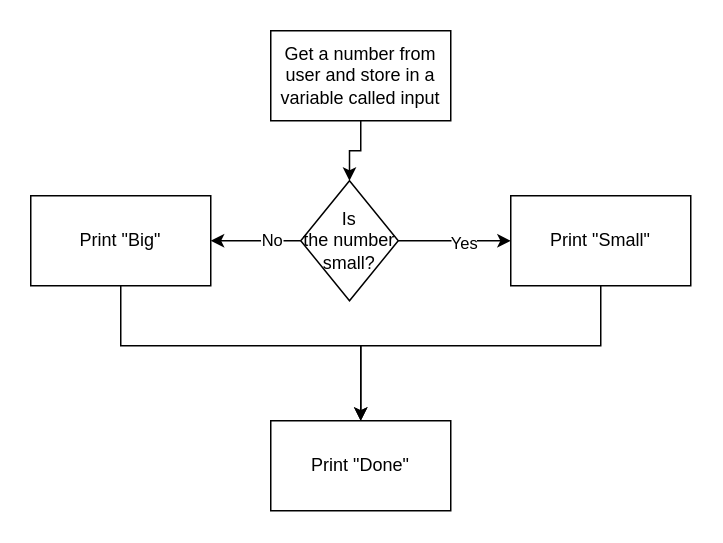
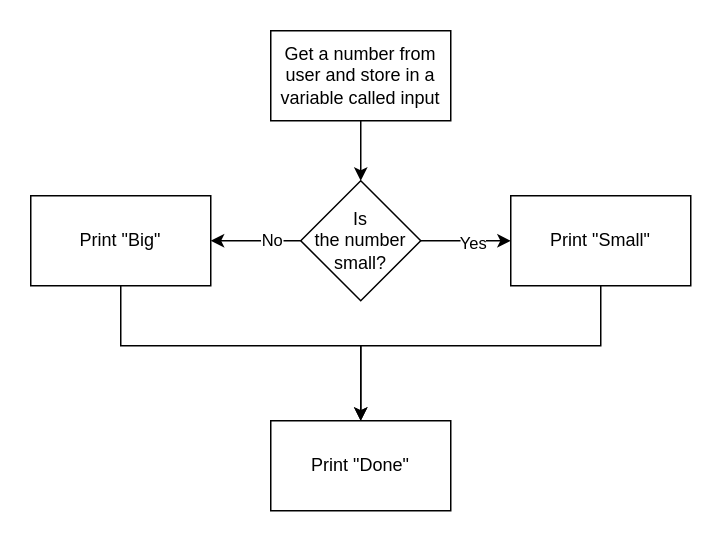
(350, 241) -> (361, 241)
